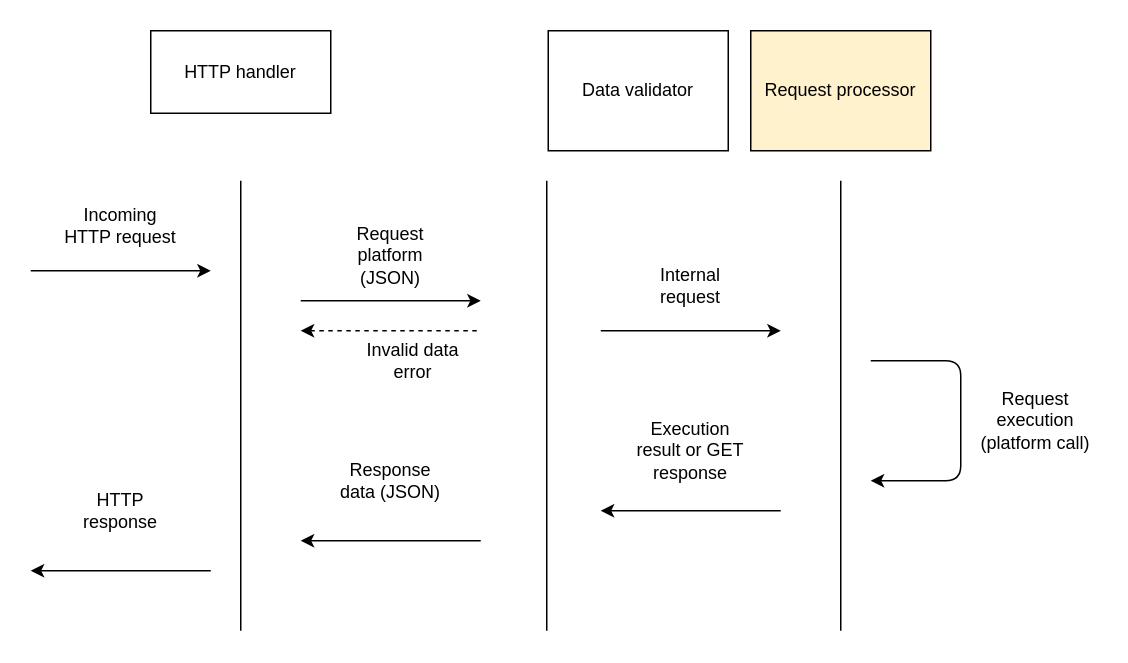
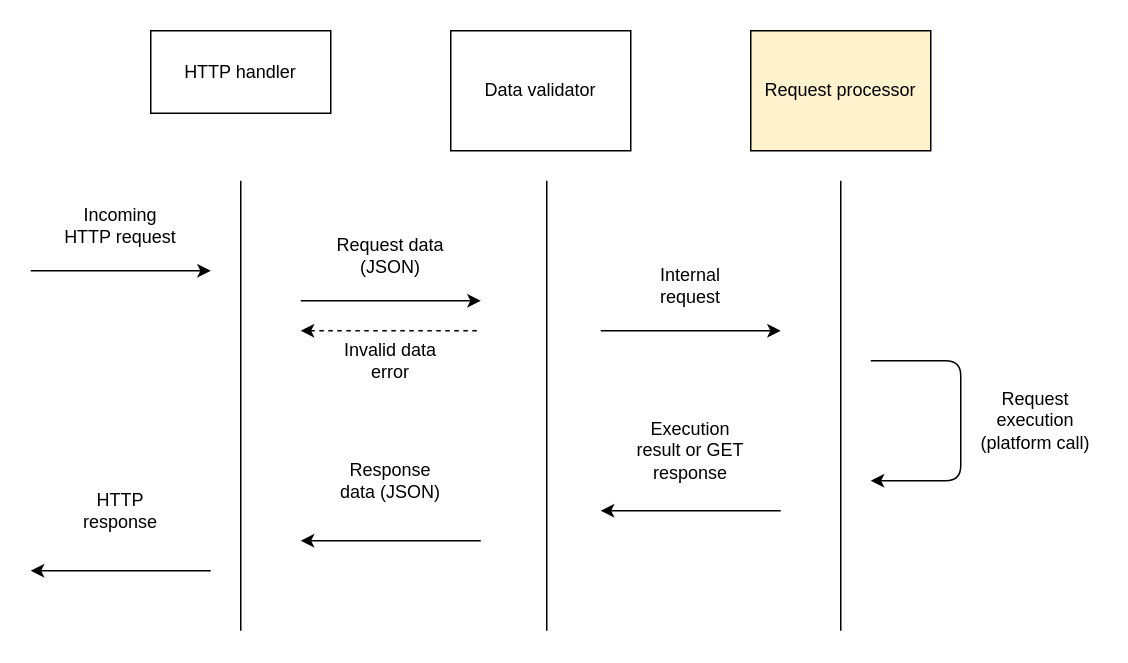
(638, 91) -> (541, 91)
(391, 256) -> (391, 256)
(413, 361) -> (391, 361)
